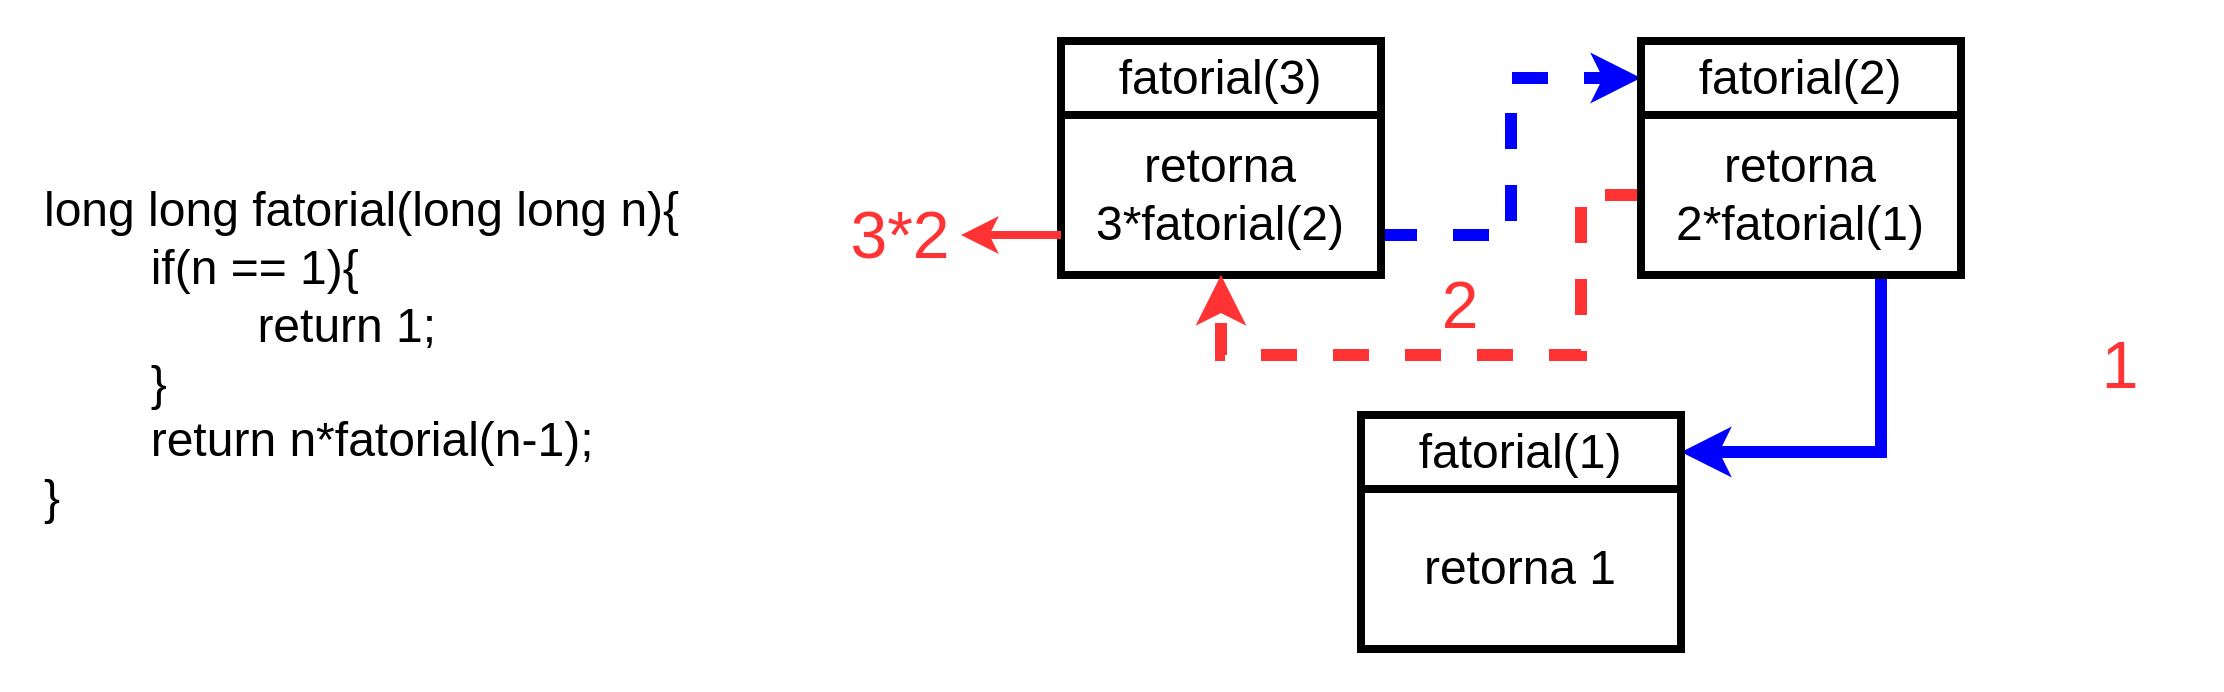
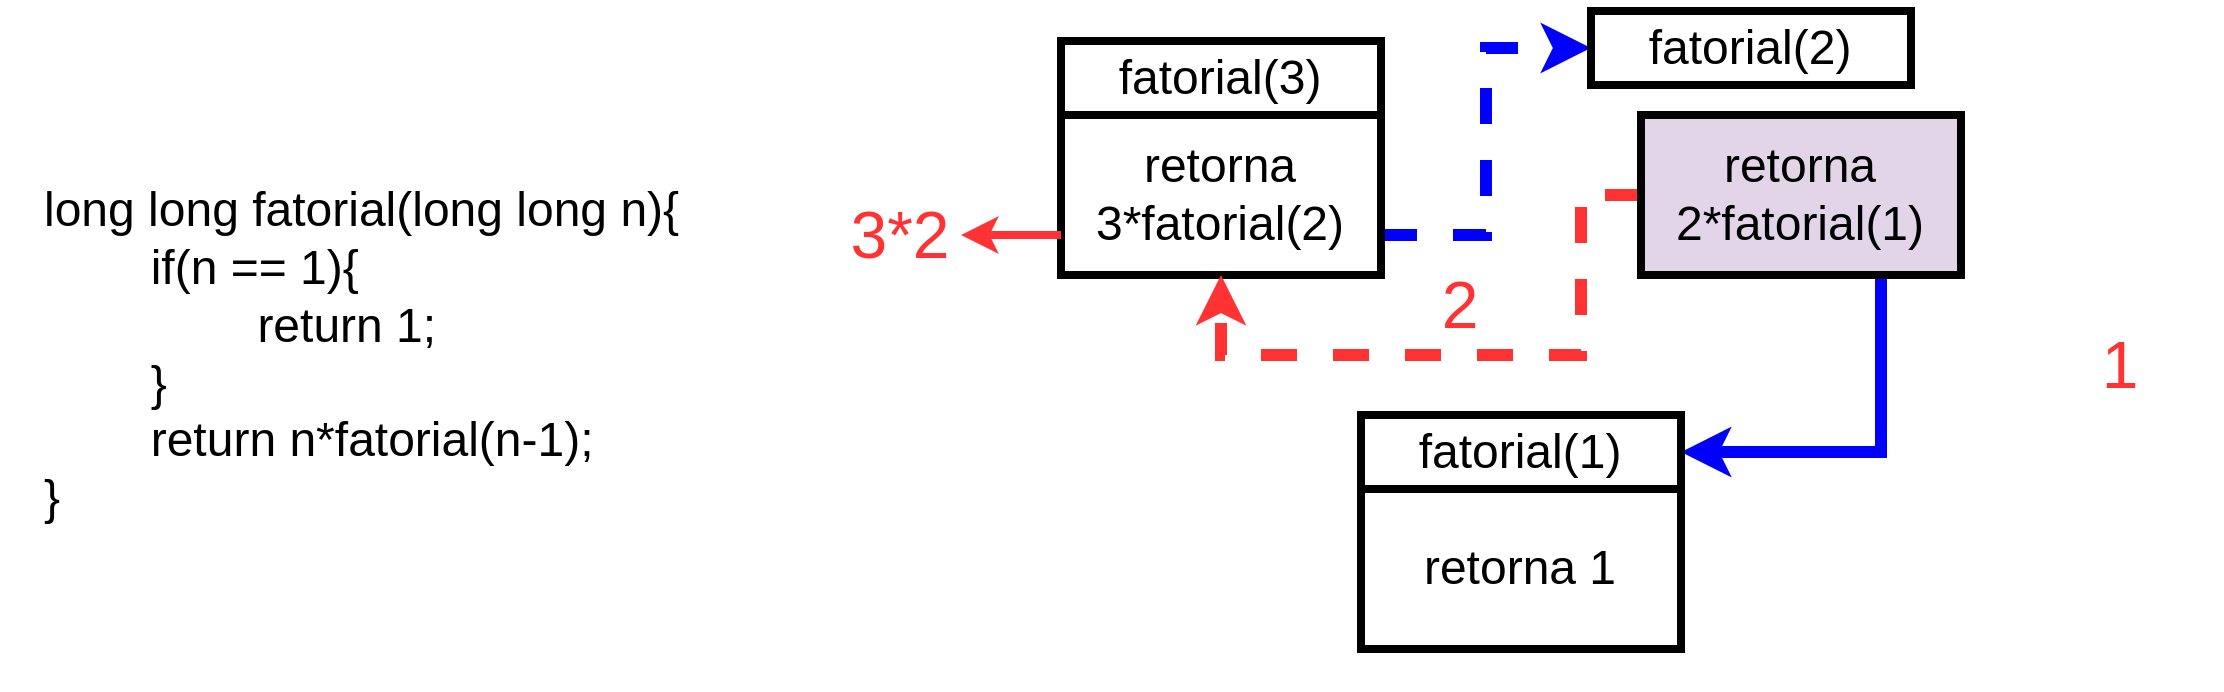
(1801, 78) -> (1751, 48)
(1801, 195) -> (1801, 195)
